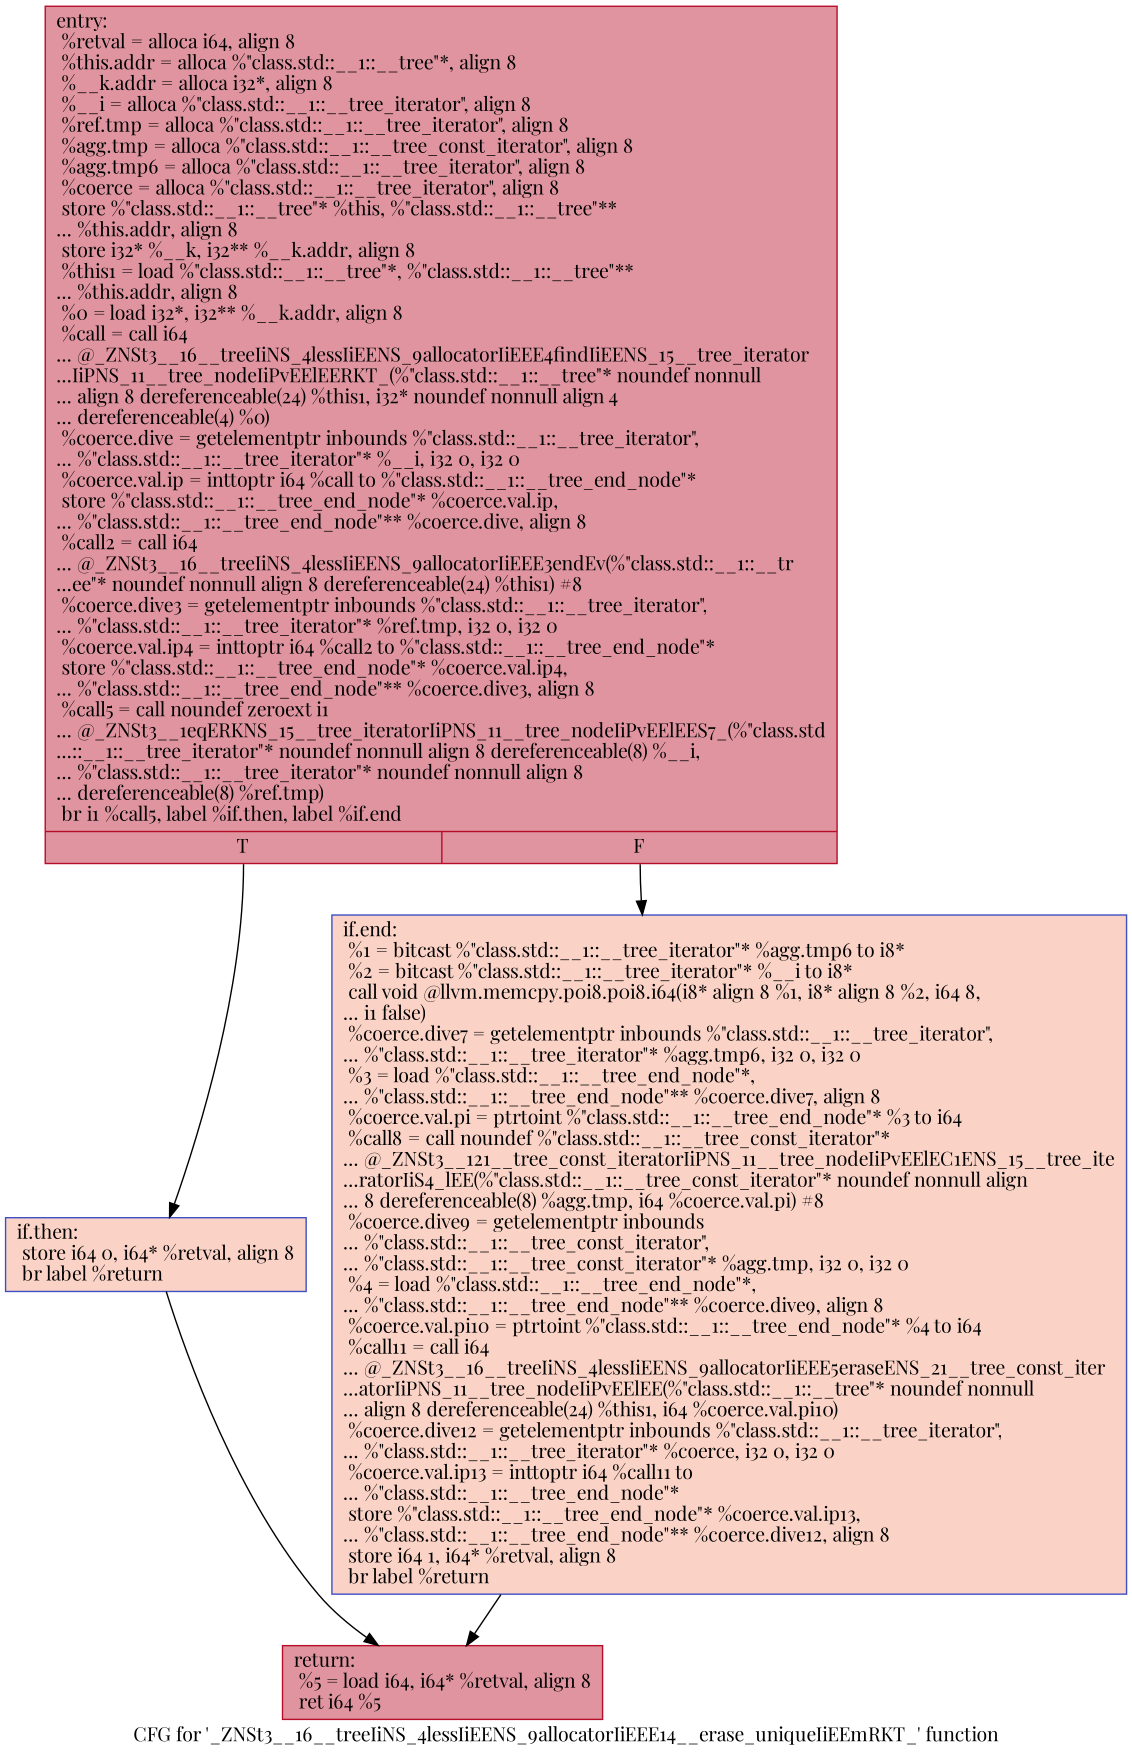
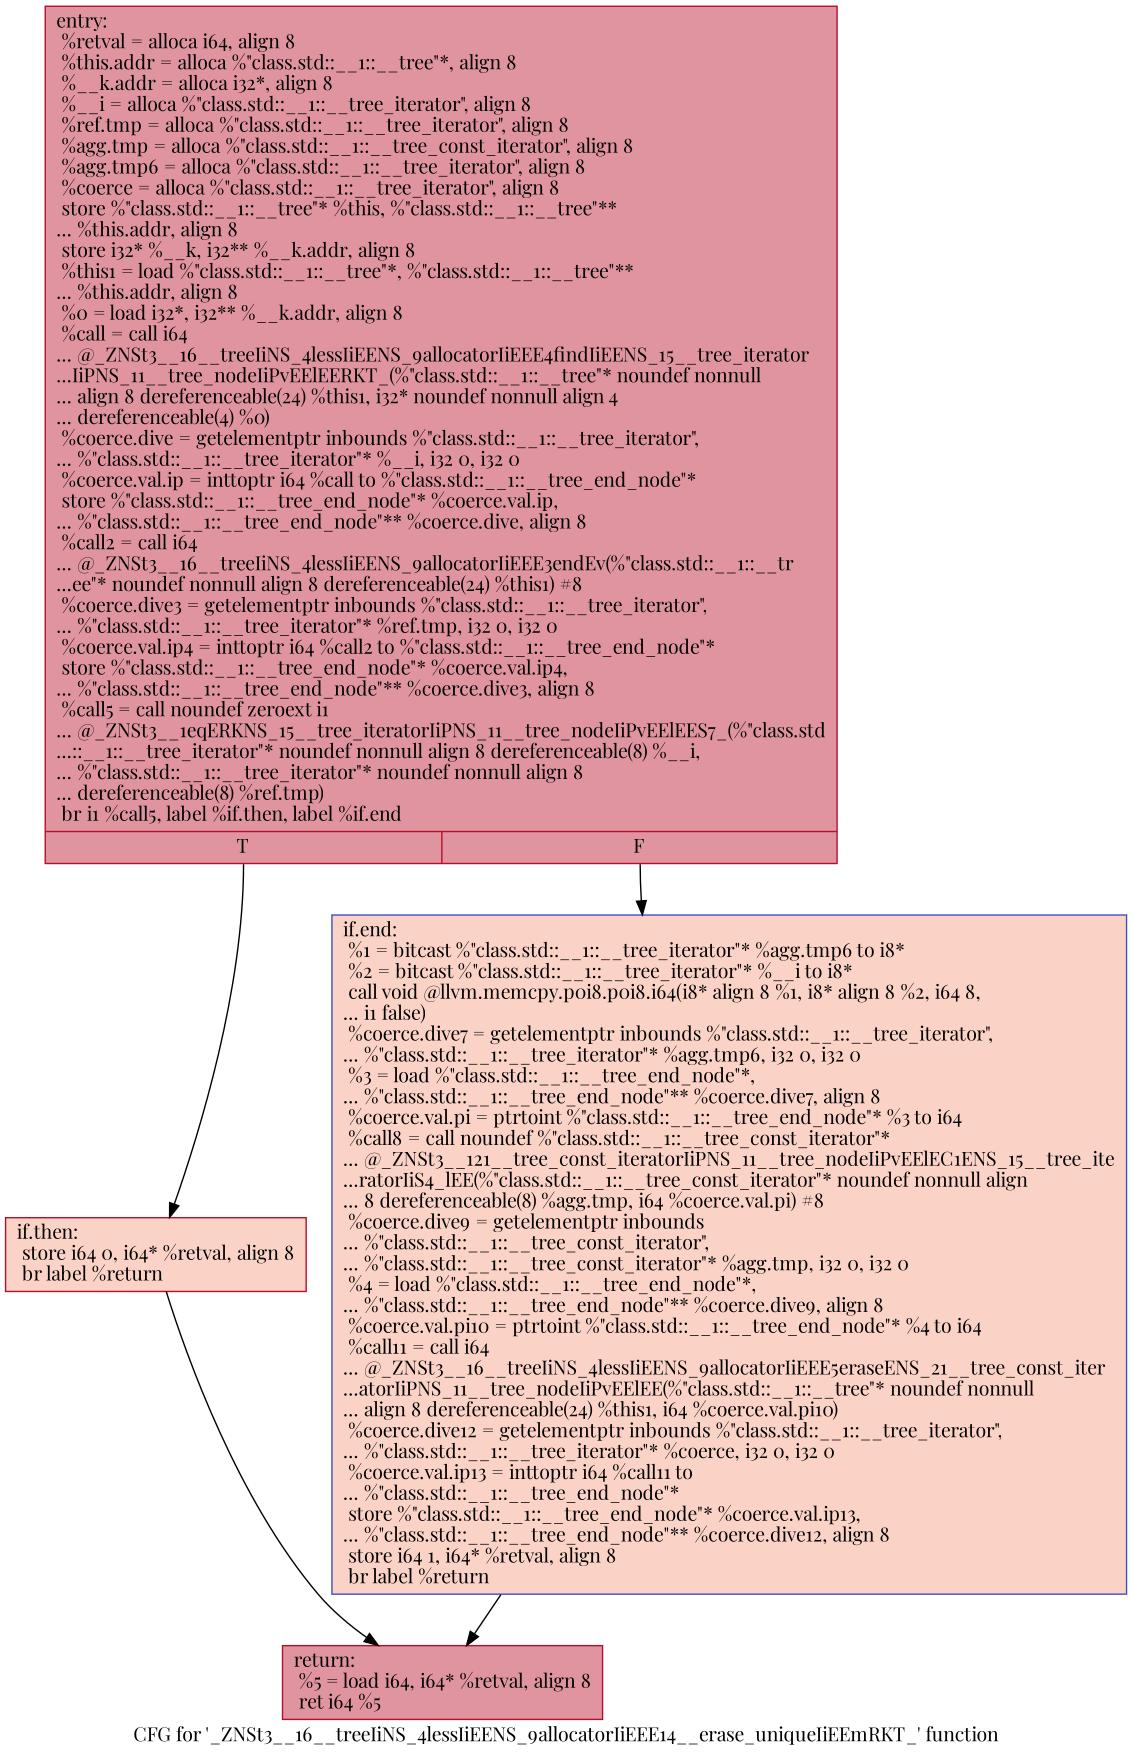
(156, 1255) -> (156, 1255)
